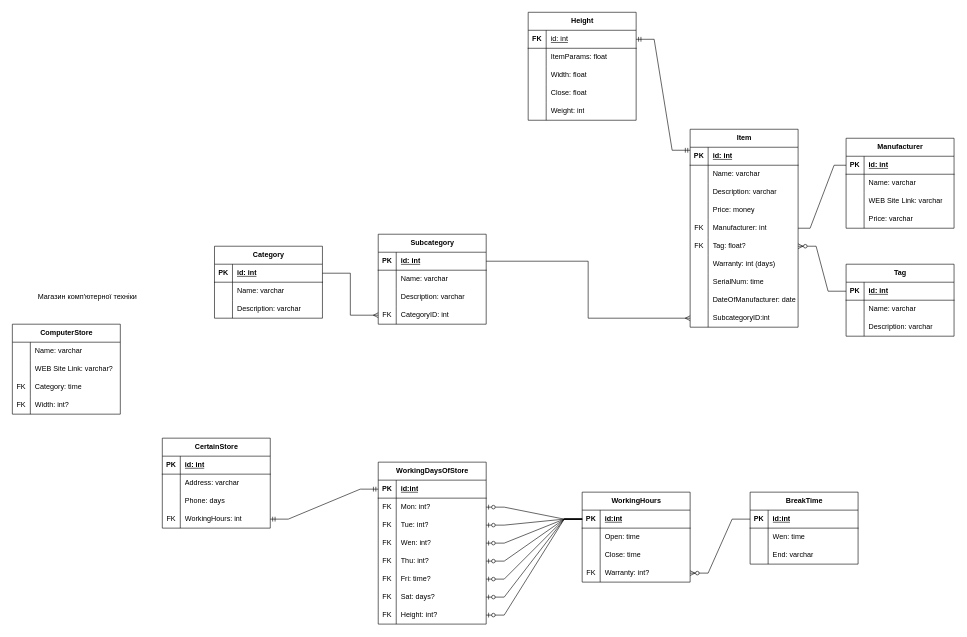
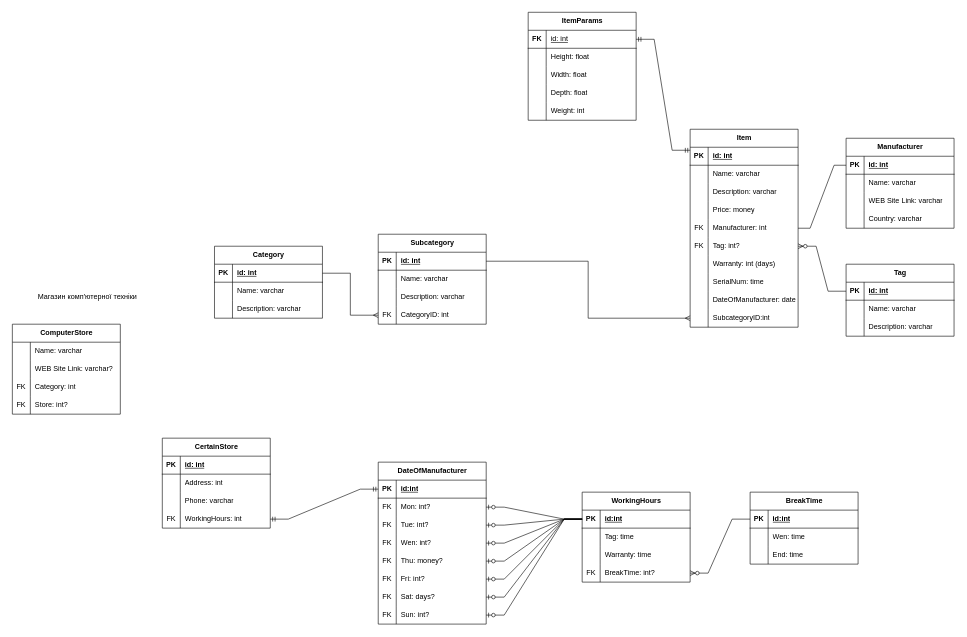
(583, 21) -> (583, 21)
(583, 57) -> (574, 57)
(572, 93) -> (572, 93)
(895, 219) -> (899, 219)
(732, 246) -> (728, 246)
(61, 387) -> (59, 387)
(54, 405) -> (54, 405)
(433, 471) -> (433, 471)
(215, 483) -> (206, 483)
(205, 501) -> (211, 501)
(622, 537) -> (620, 537)
(624, 555) -> (631, 555)
(795, 555) -> (788, 555)
(416, 561) -> (421, 561)
(631, 573) -> (632, 573)
(418, 579) -> (416, 579)
(422, 615) -> (416, 615)
